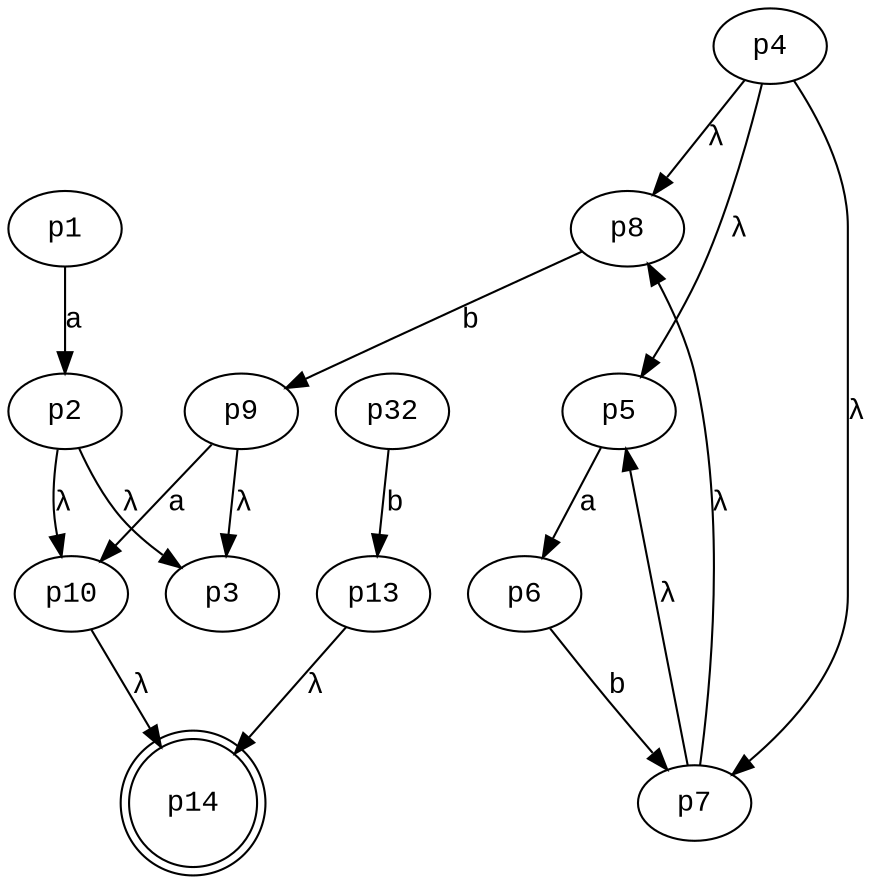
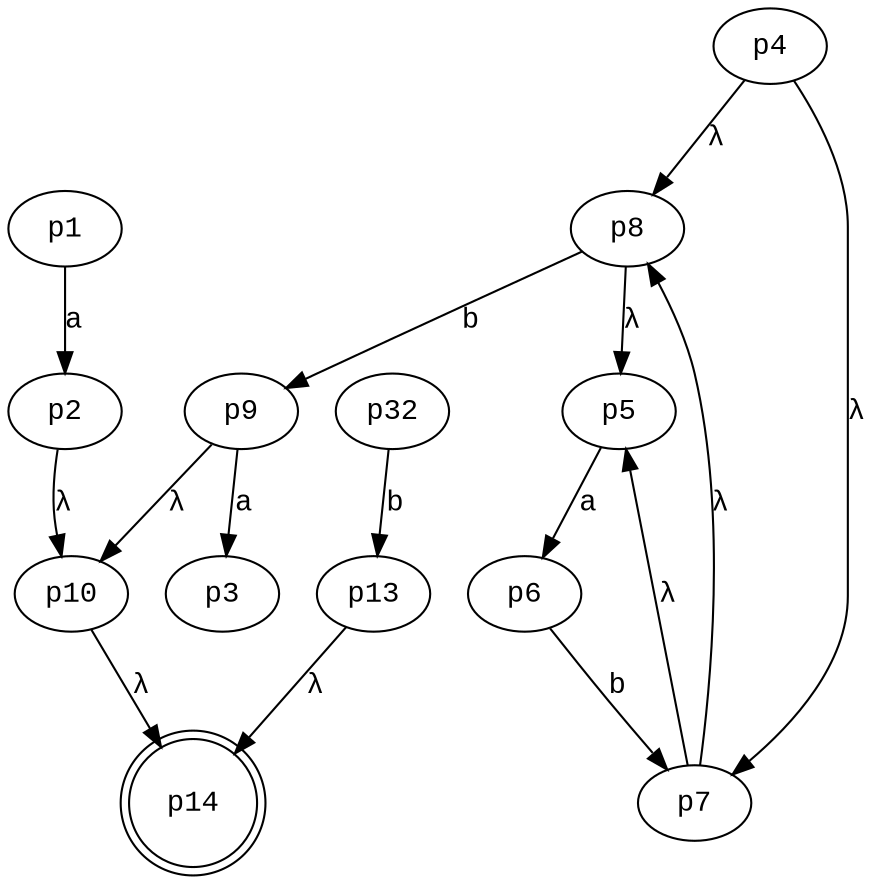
(719, 226) -> (624, 310)
(177, 503) -> (177, 503)
(244, 503) -> (244, 503)
(113, 508) -> none
